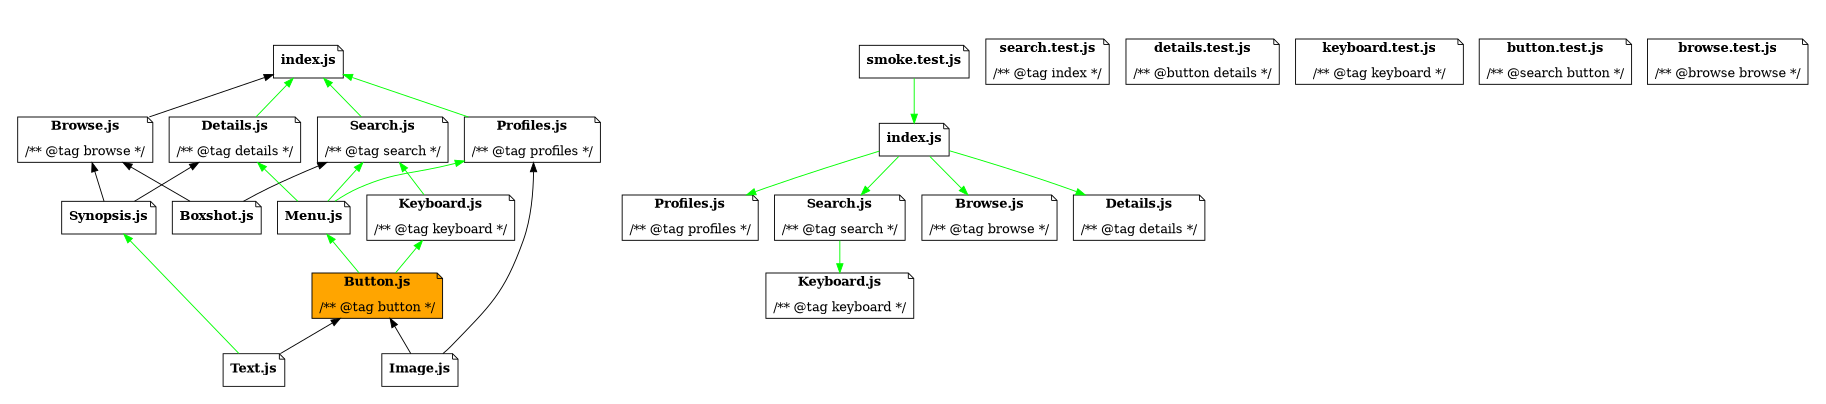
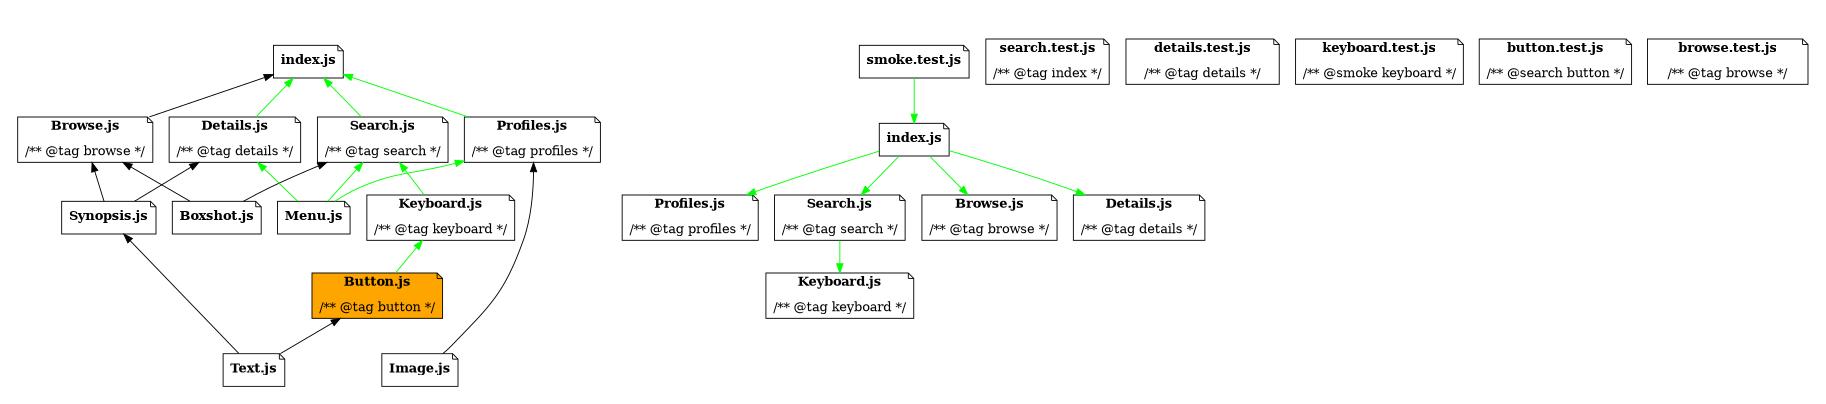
(1203, 73) -> (1203, 73)
(1379, 73) -> (1379, 73)
(1728, 73) -> (1728, 73)
(346, 257) -> none
(184, 297) -> (184, 297)
(403, 340) -> none
